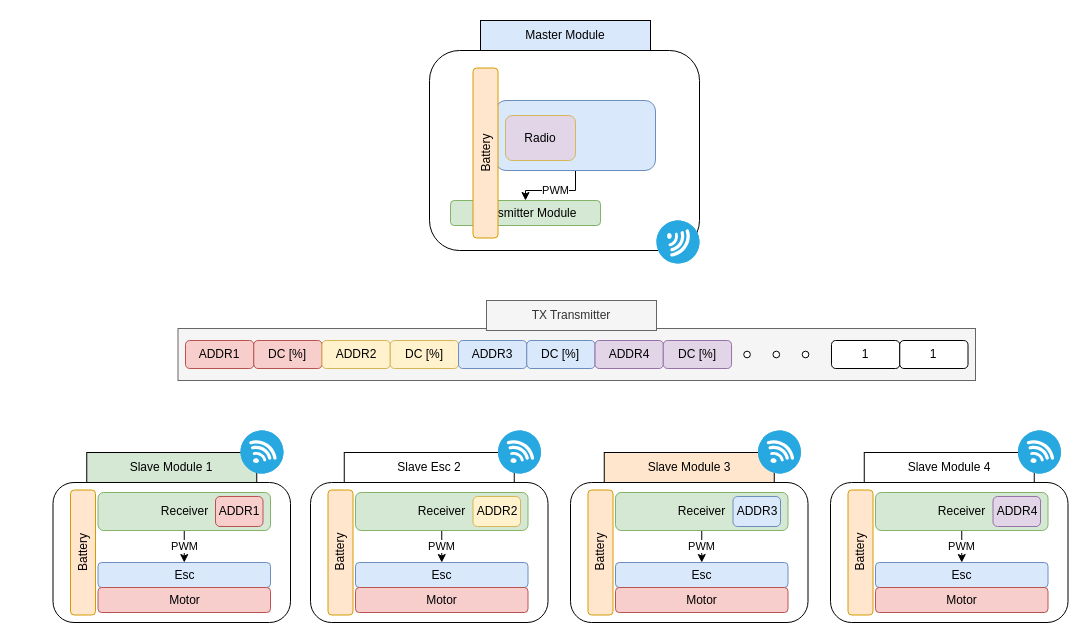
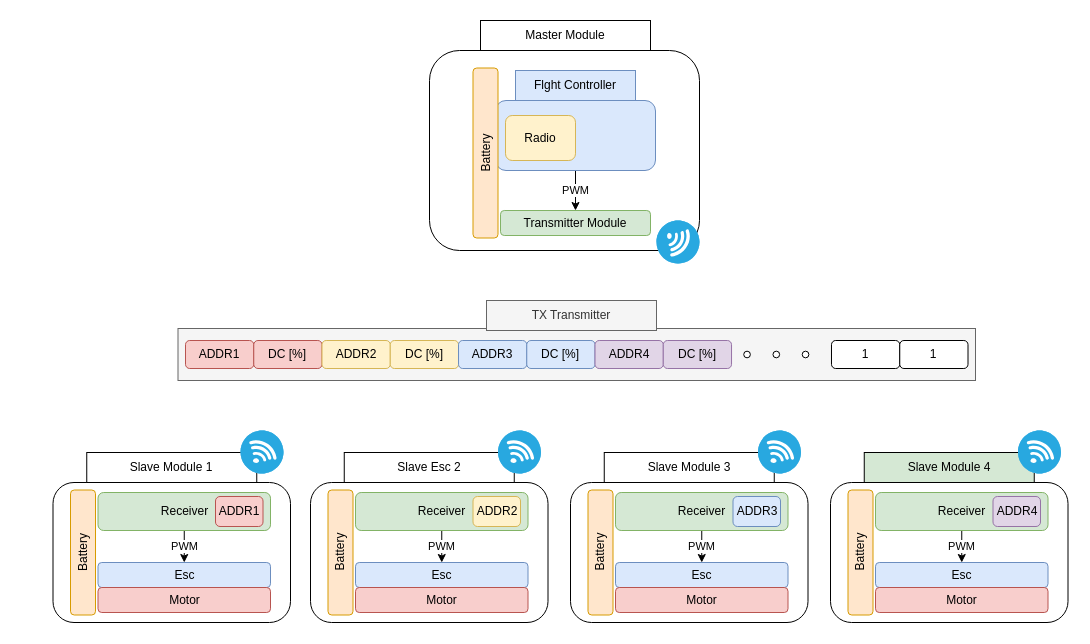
(566, 36) -> (566, 36)
none -> (576, 86)
(541, 138) -> (541, 138)
(526, 213) -> (576, 223)
(172, 468) -> (172, 468)
(689, 468) -> (689, 468)
(949, 468) -> (949, 468)
